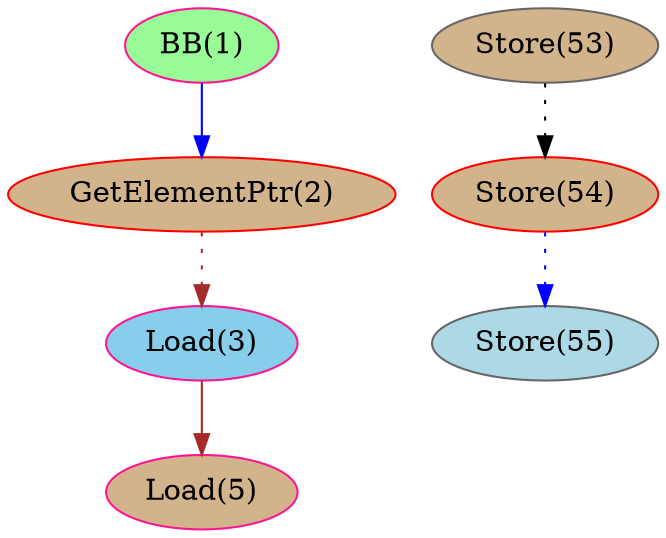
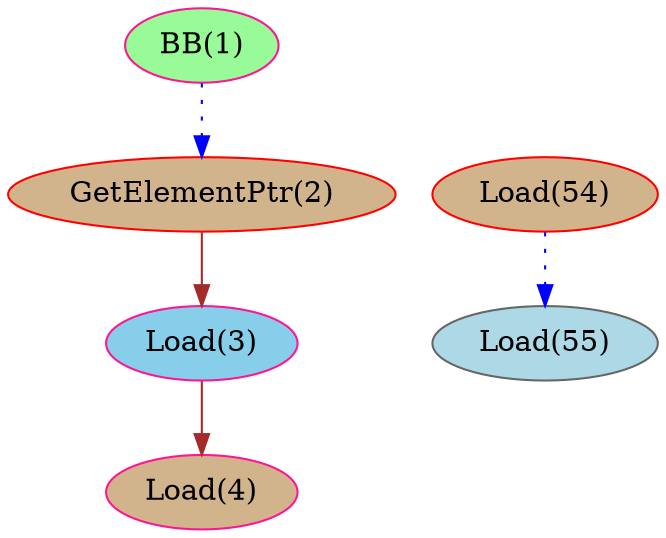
(545, 45) -> none
(202, 110) -> (202, 110)
(545, 194) -> (545, 194)
(202, 259) -> (202, 259)
(545, 343) -> (545, 343)
(202, 492) -> (202, 492)
